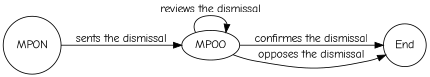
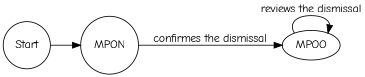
(121, 39) -> (210, 39)
none -> (27, 45)
(405, 45) -> none
